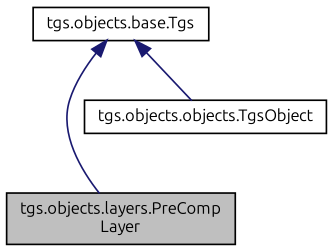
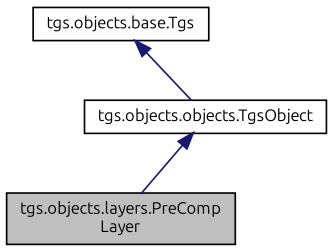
(67, 124) -> (162, 170)
